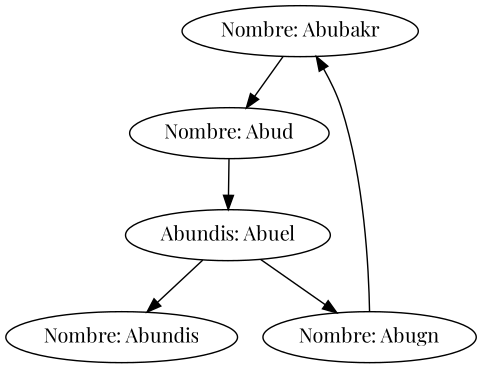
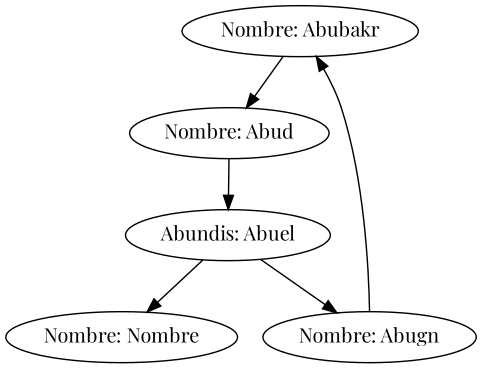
(122, 337) -> (122, 337)
